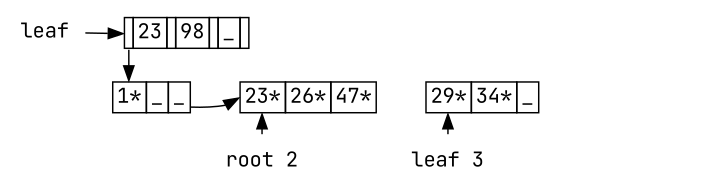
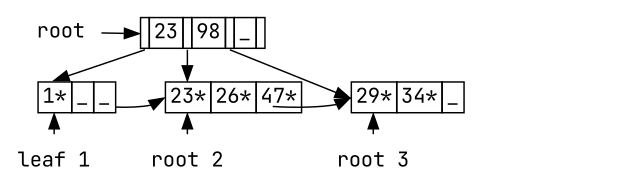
(45, 32) -> (61, 32)
none -> (187, 58)
none -> (283, 71)
none -> (305, 107)
none -> (54, 161)
(448, 161) -> (373, 161)
